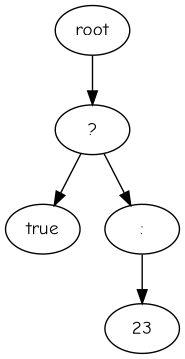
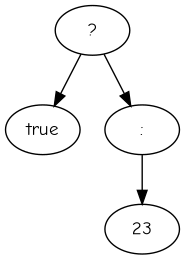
(92, 30) -> none
